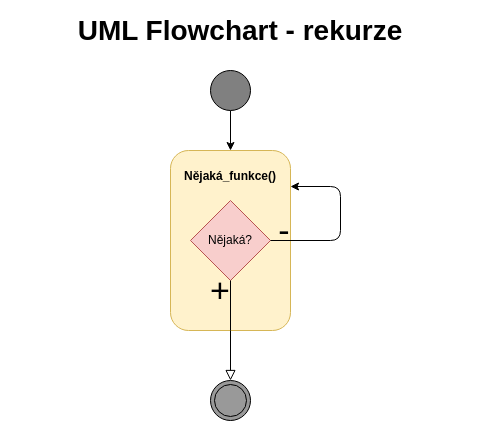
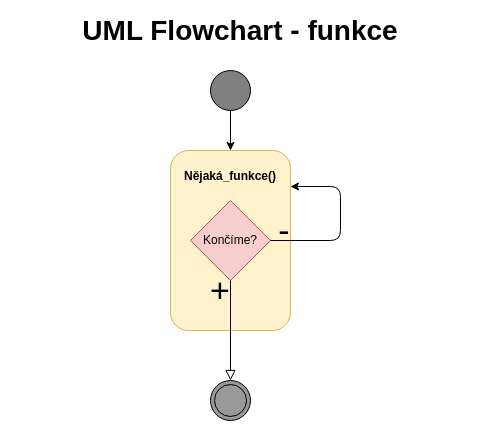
(241, 31) -> (241, 31)
(231, 241) -> (231, 241)
